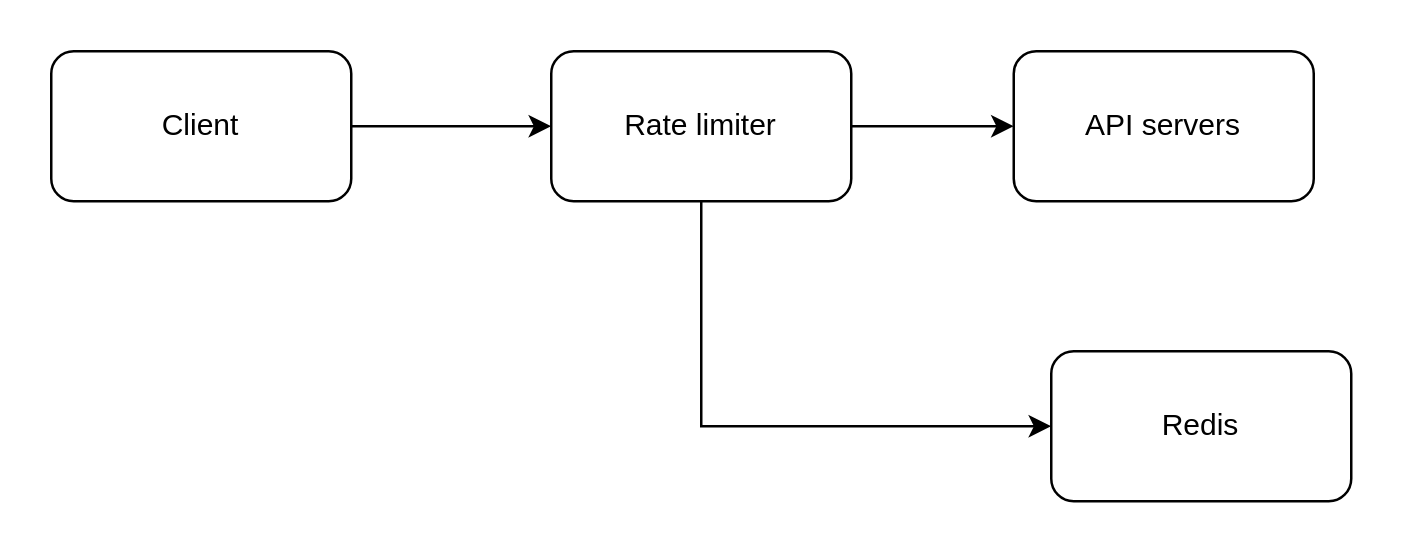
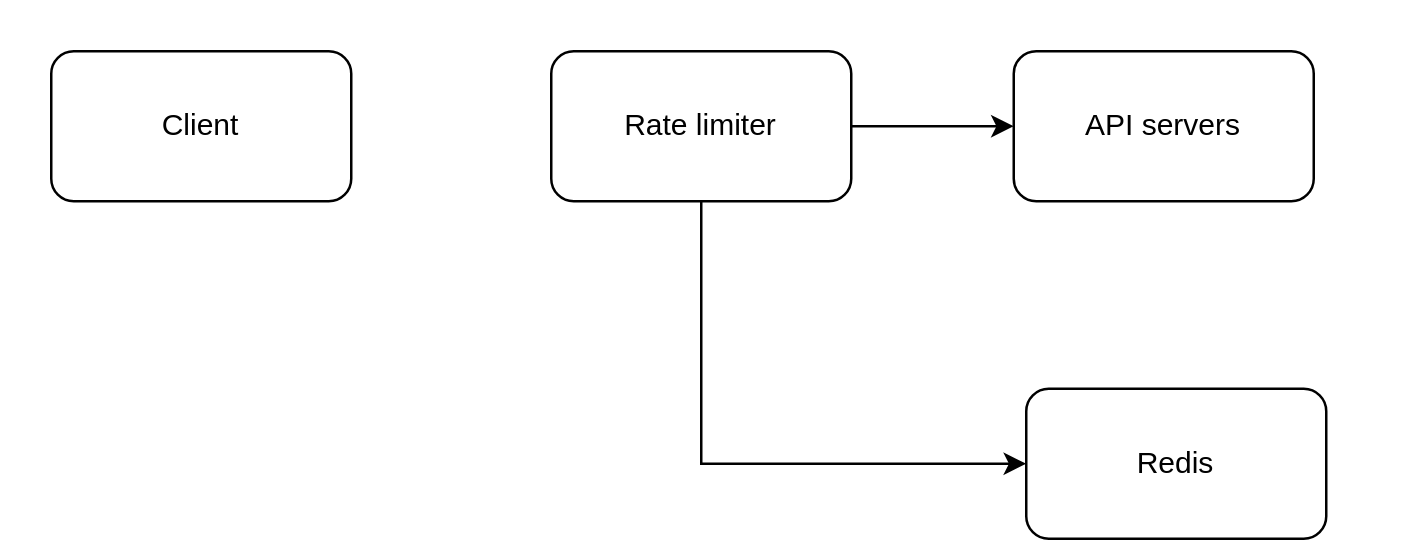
(443, 126) -> none
(1201, 426) -> (1176, 464)
